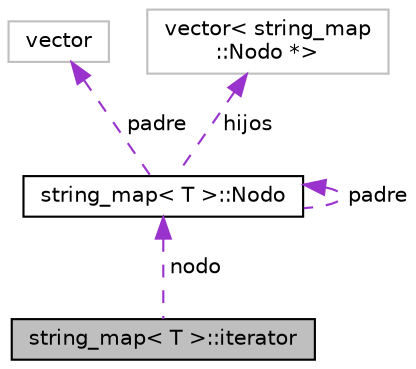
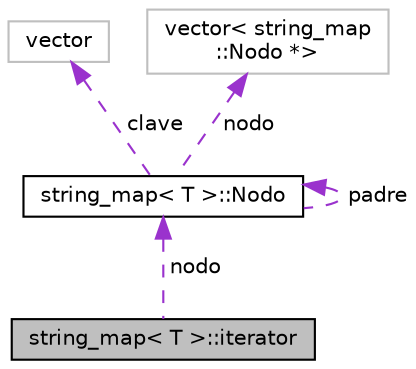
(154, 125) -> (153, 125)
(245, 125) -> (247, 125)
